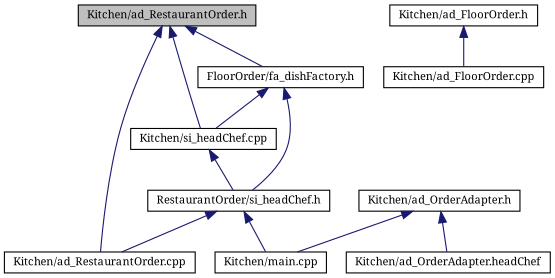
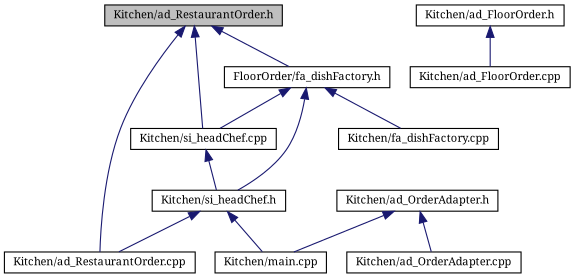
none -> (419, 139)
(239, 201) -> (219, 201)
(448, 262) -> (434, 262)
